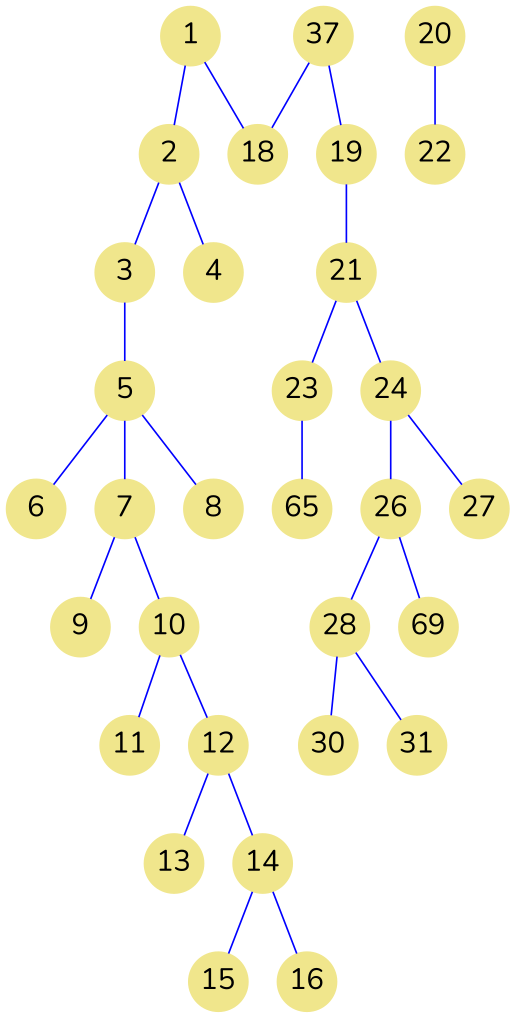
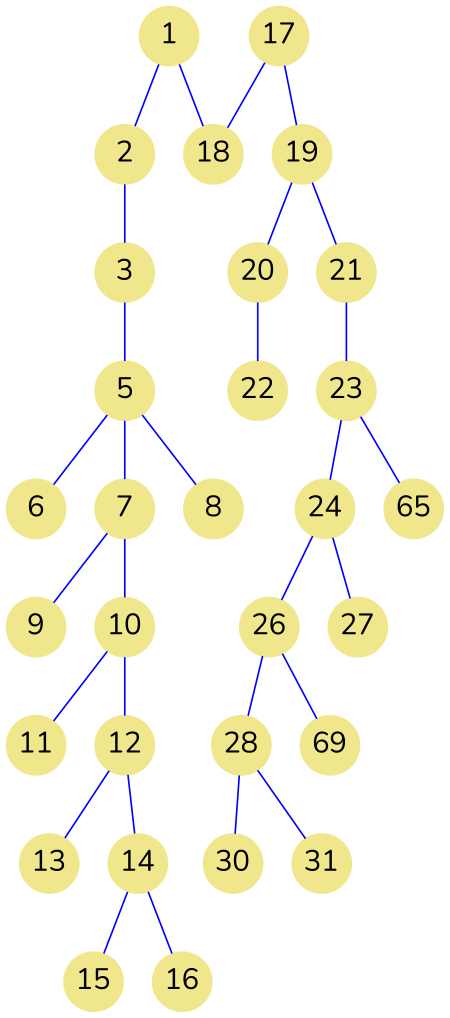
(323, 36) -> (279, 36)
none -> (280, 213)
(213, 273) -> none
(369, 332) -> (336, 450)
